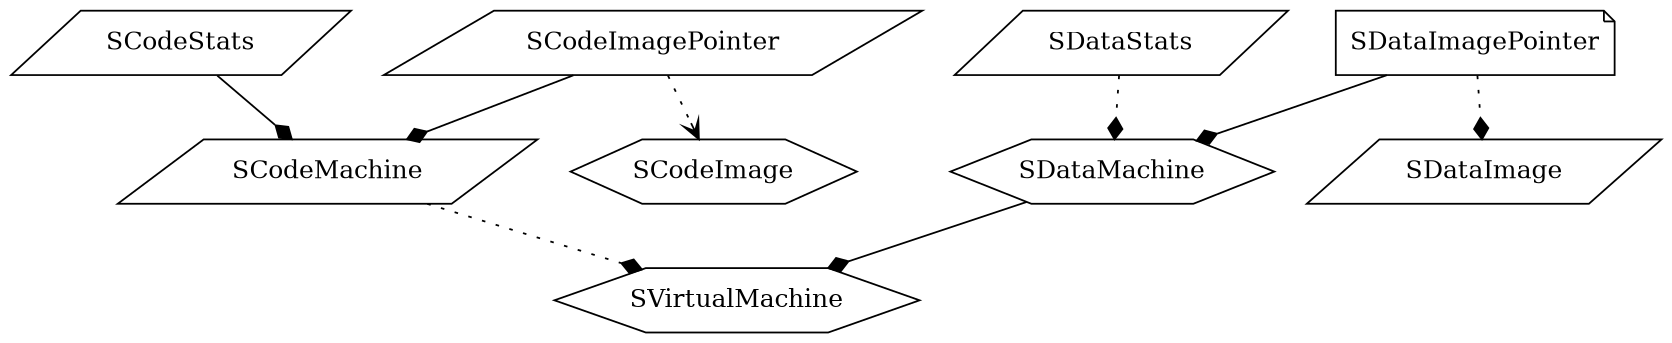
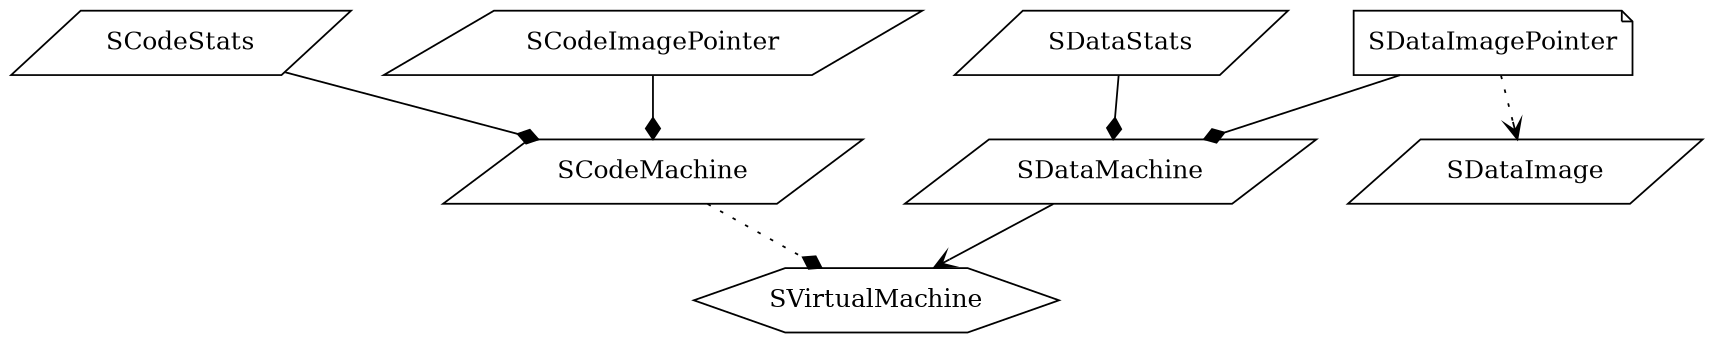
(1118, 97) -> (1117, 97)
(1479, 97) -> (1507, 99)
(714, 172) -> none
(1112, 172) -> (1111, 172)
(938, 232) -> (1002, 232)
